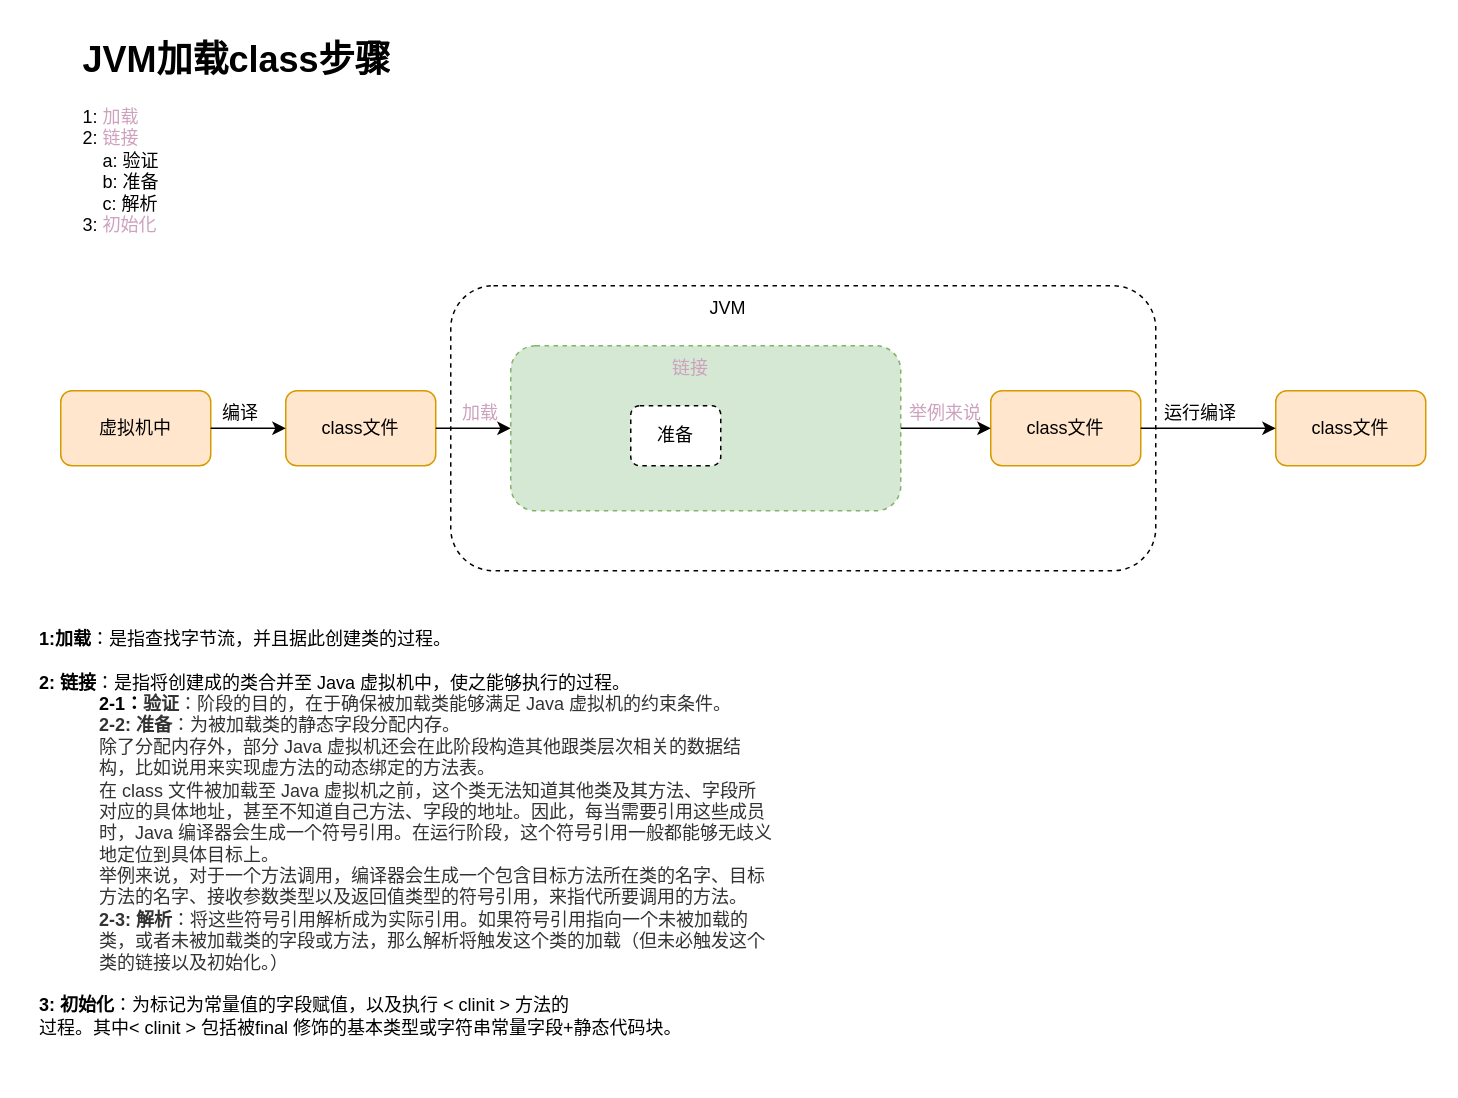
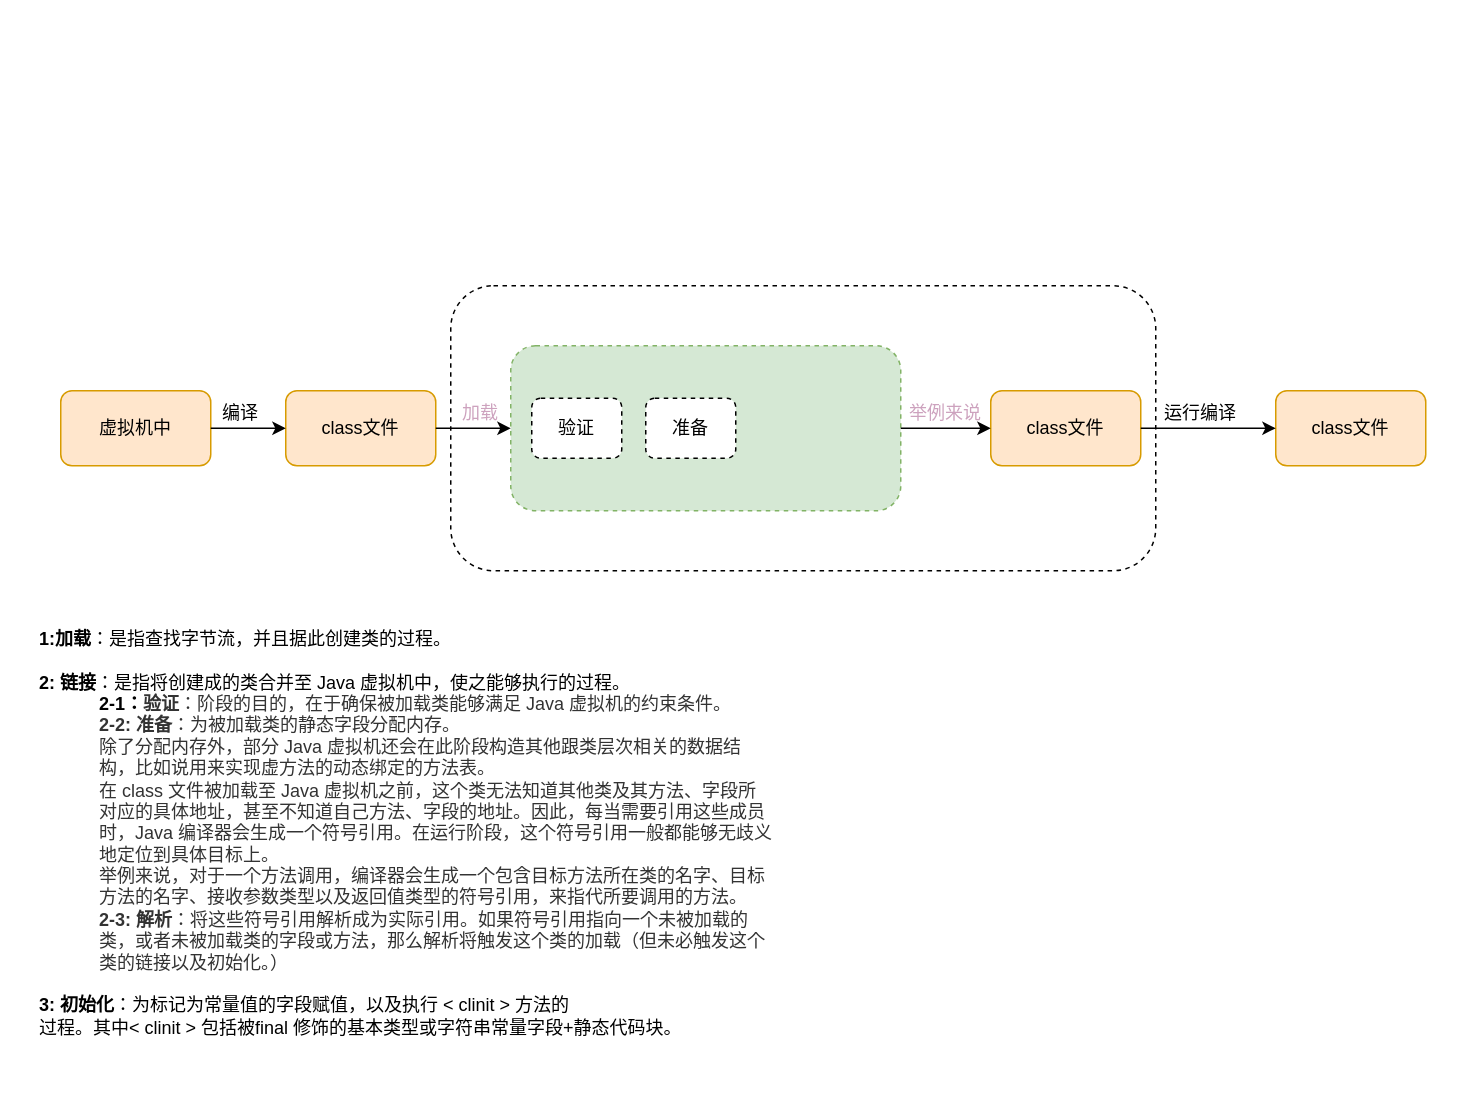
(256, 143) -> none
(728, 308) -> none
(691, 368) -> none
none -> (577, 428)
(676, 436) -> (691, 428)
